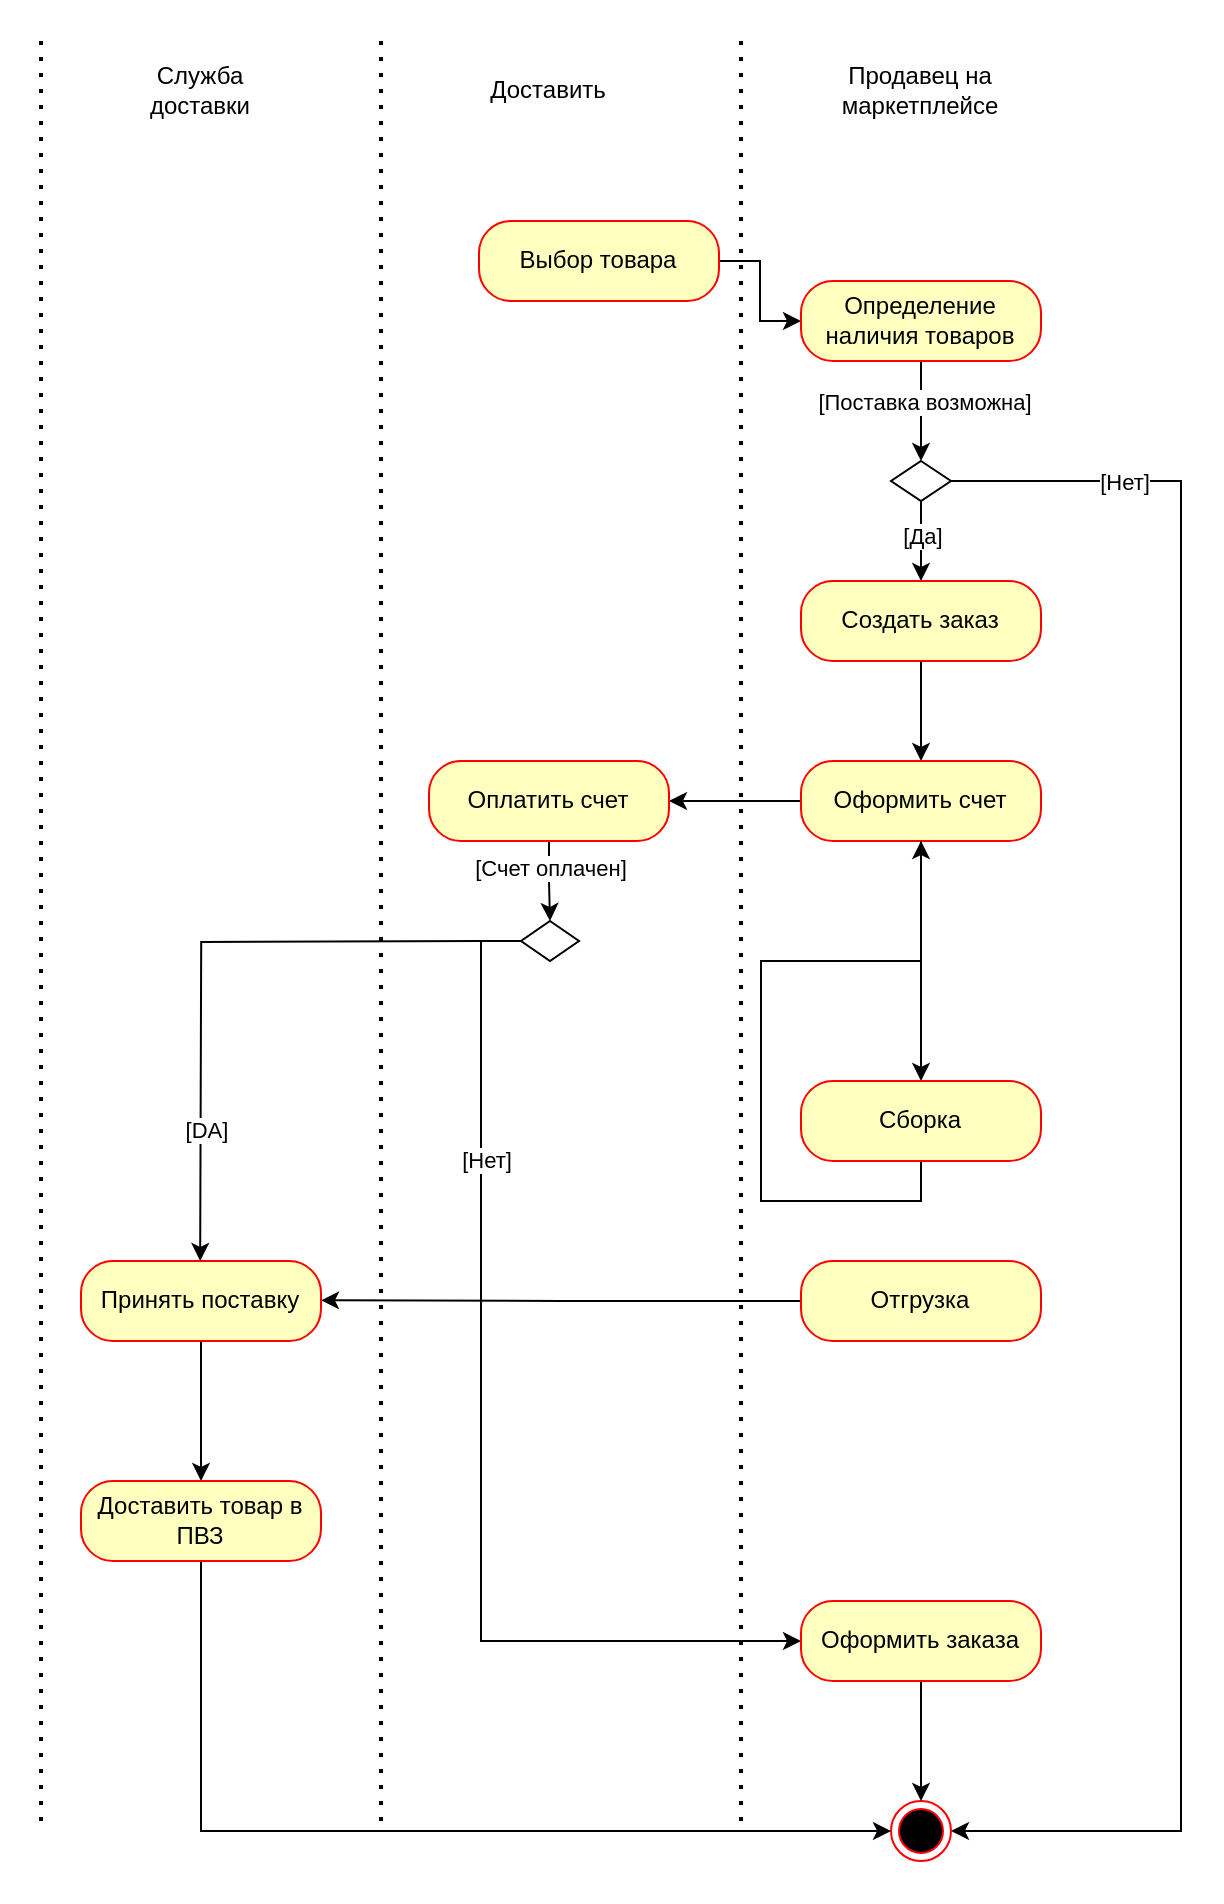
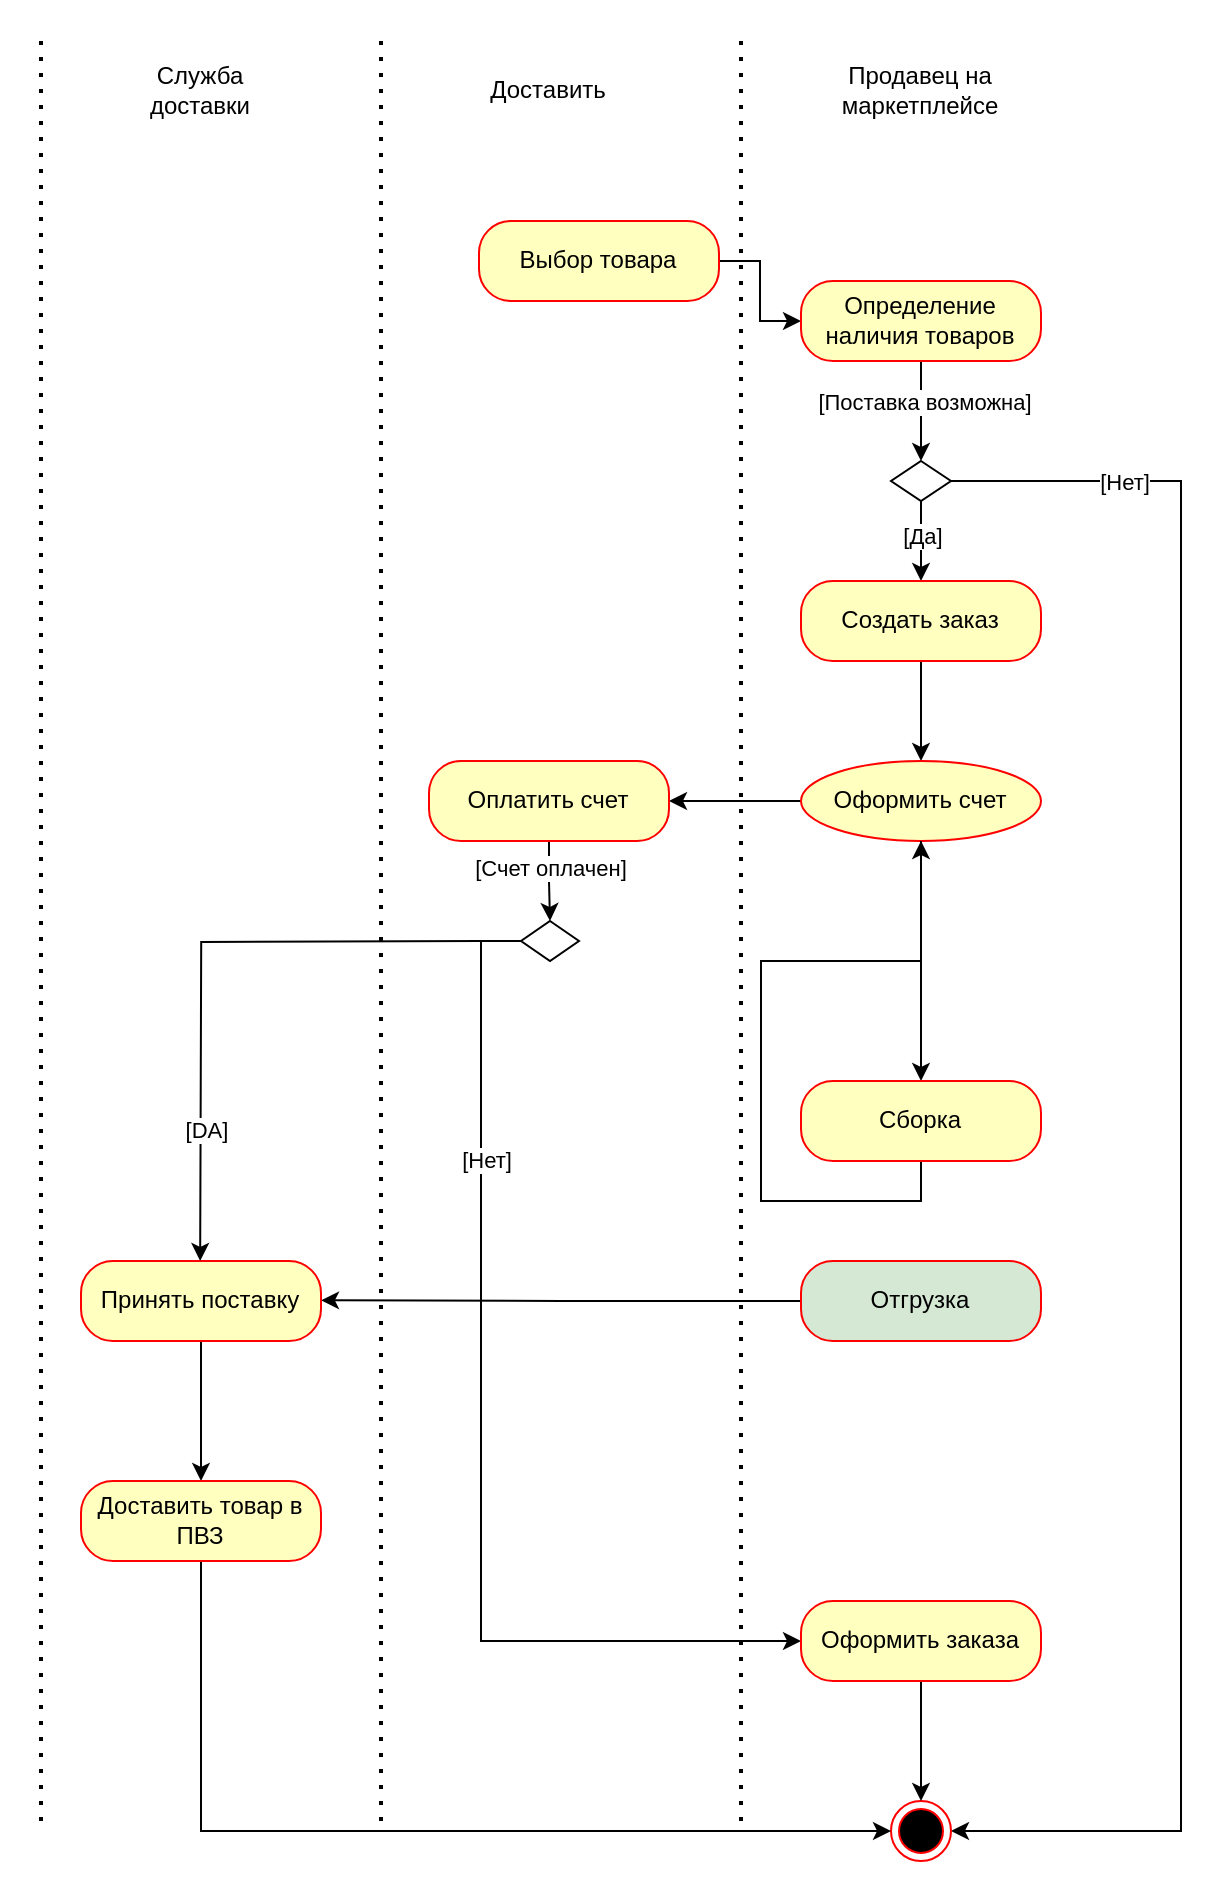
(921, 801) -> (921, 801)
(921, 1301) -> (921, 1301)
